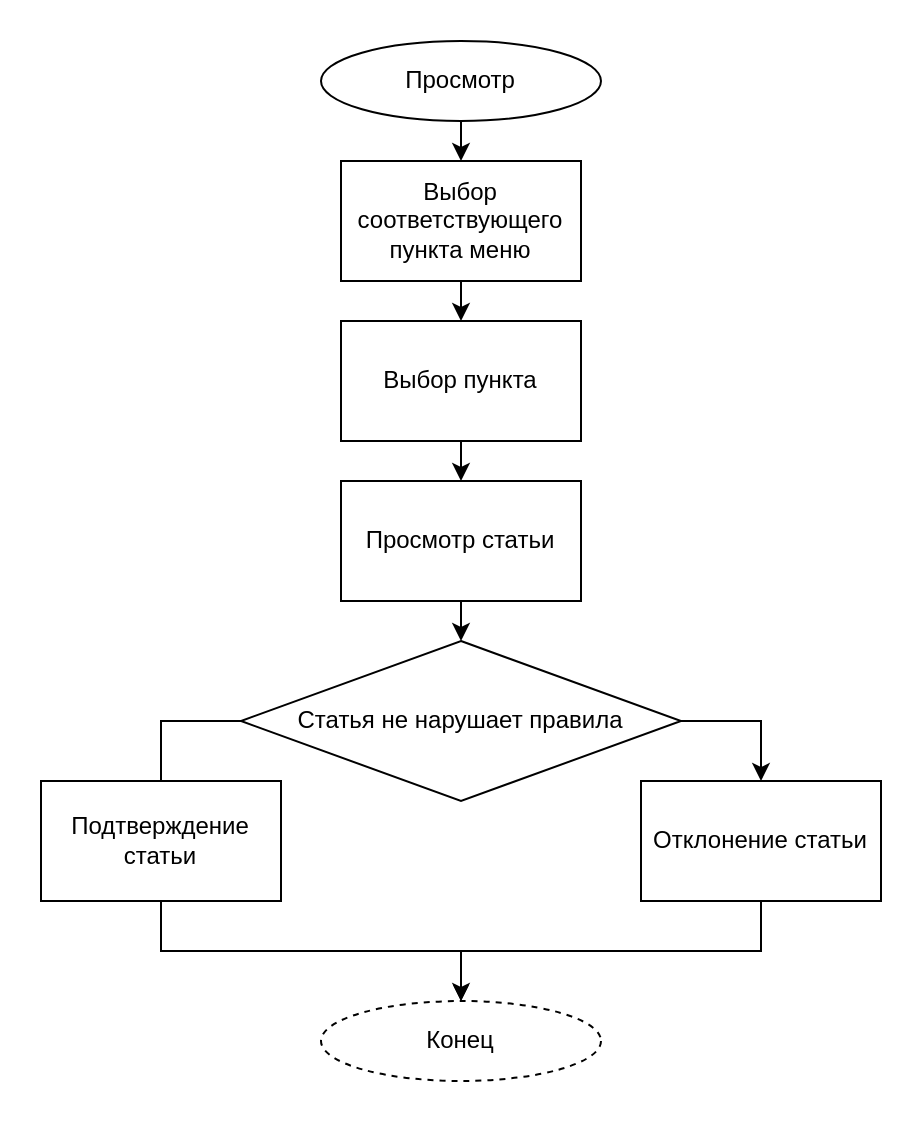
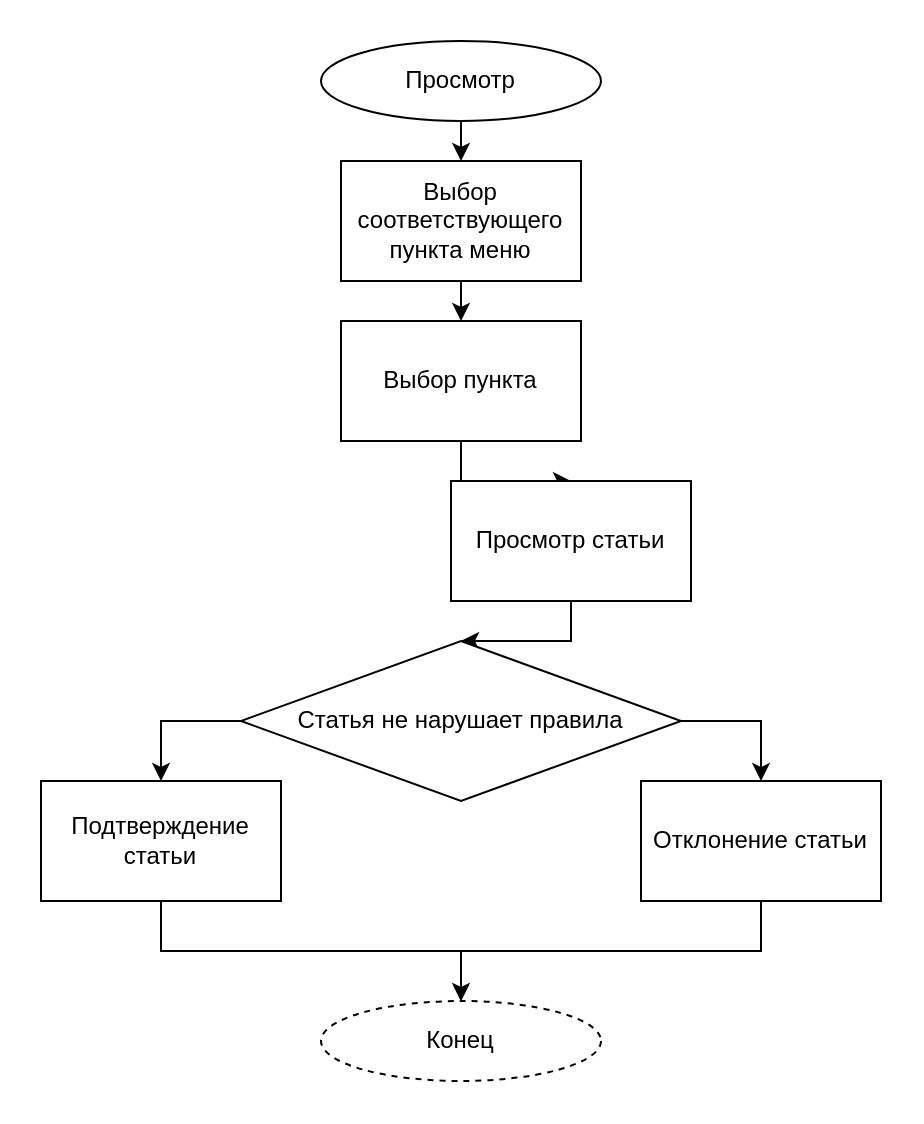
(461, 541) -> (571, 541)
(161, 771) -> (161, 766)
